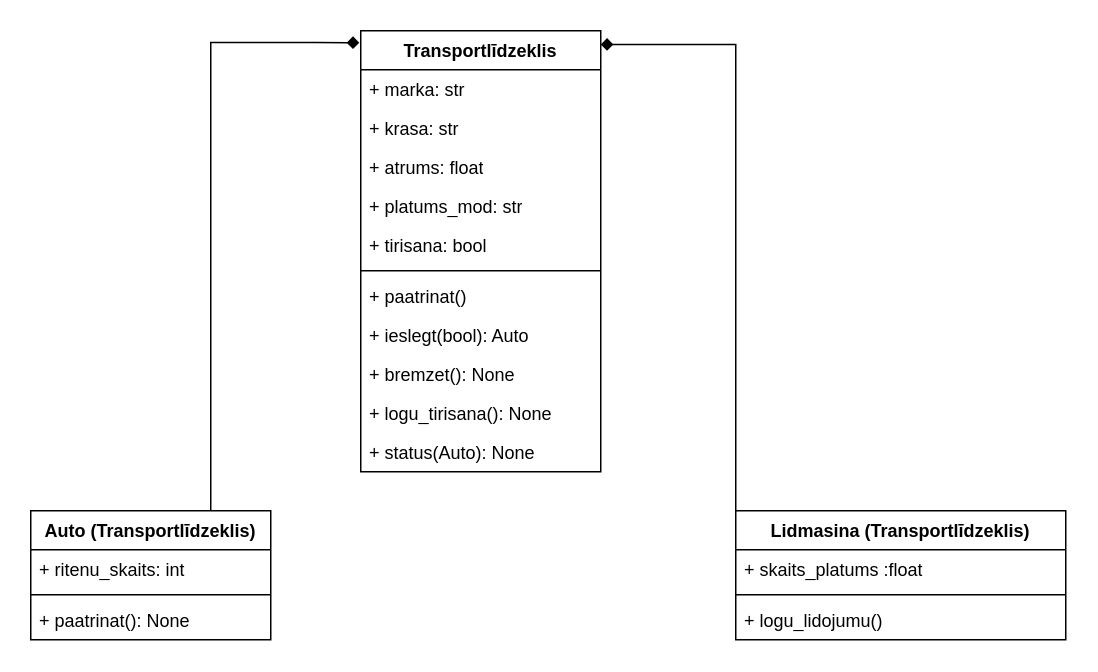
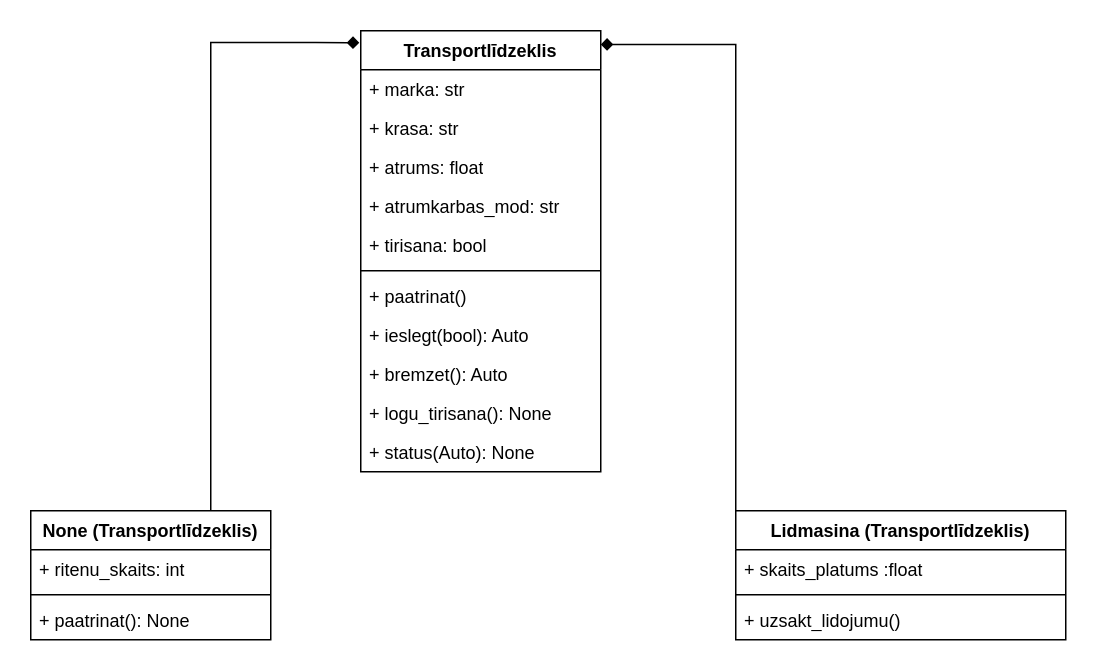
(451, 208) -> (474, 208)
(448, 376) -> (448, 376)
(151, 532) -> (151, 532)
(821, 622) -> (833, 622)
